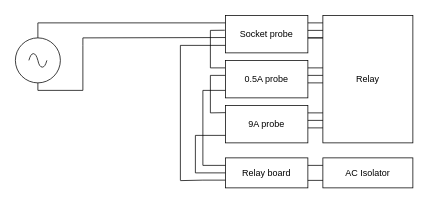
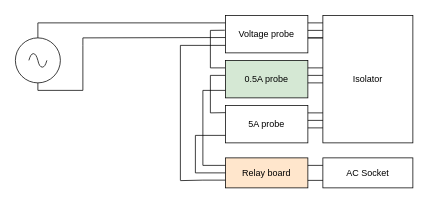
(267, 34) -> (267, 34)
(267, 79) -> (267, 79)
(368, 79) -> (368, 79)
(267, 124) -> (267, 124)
(267, 173) -> (267, 173)
(368, 173) -> (368, 173)
